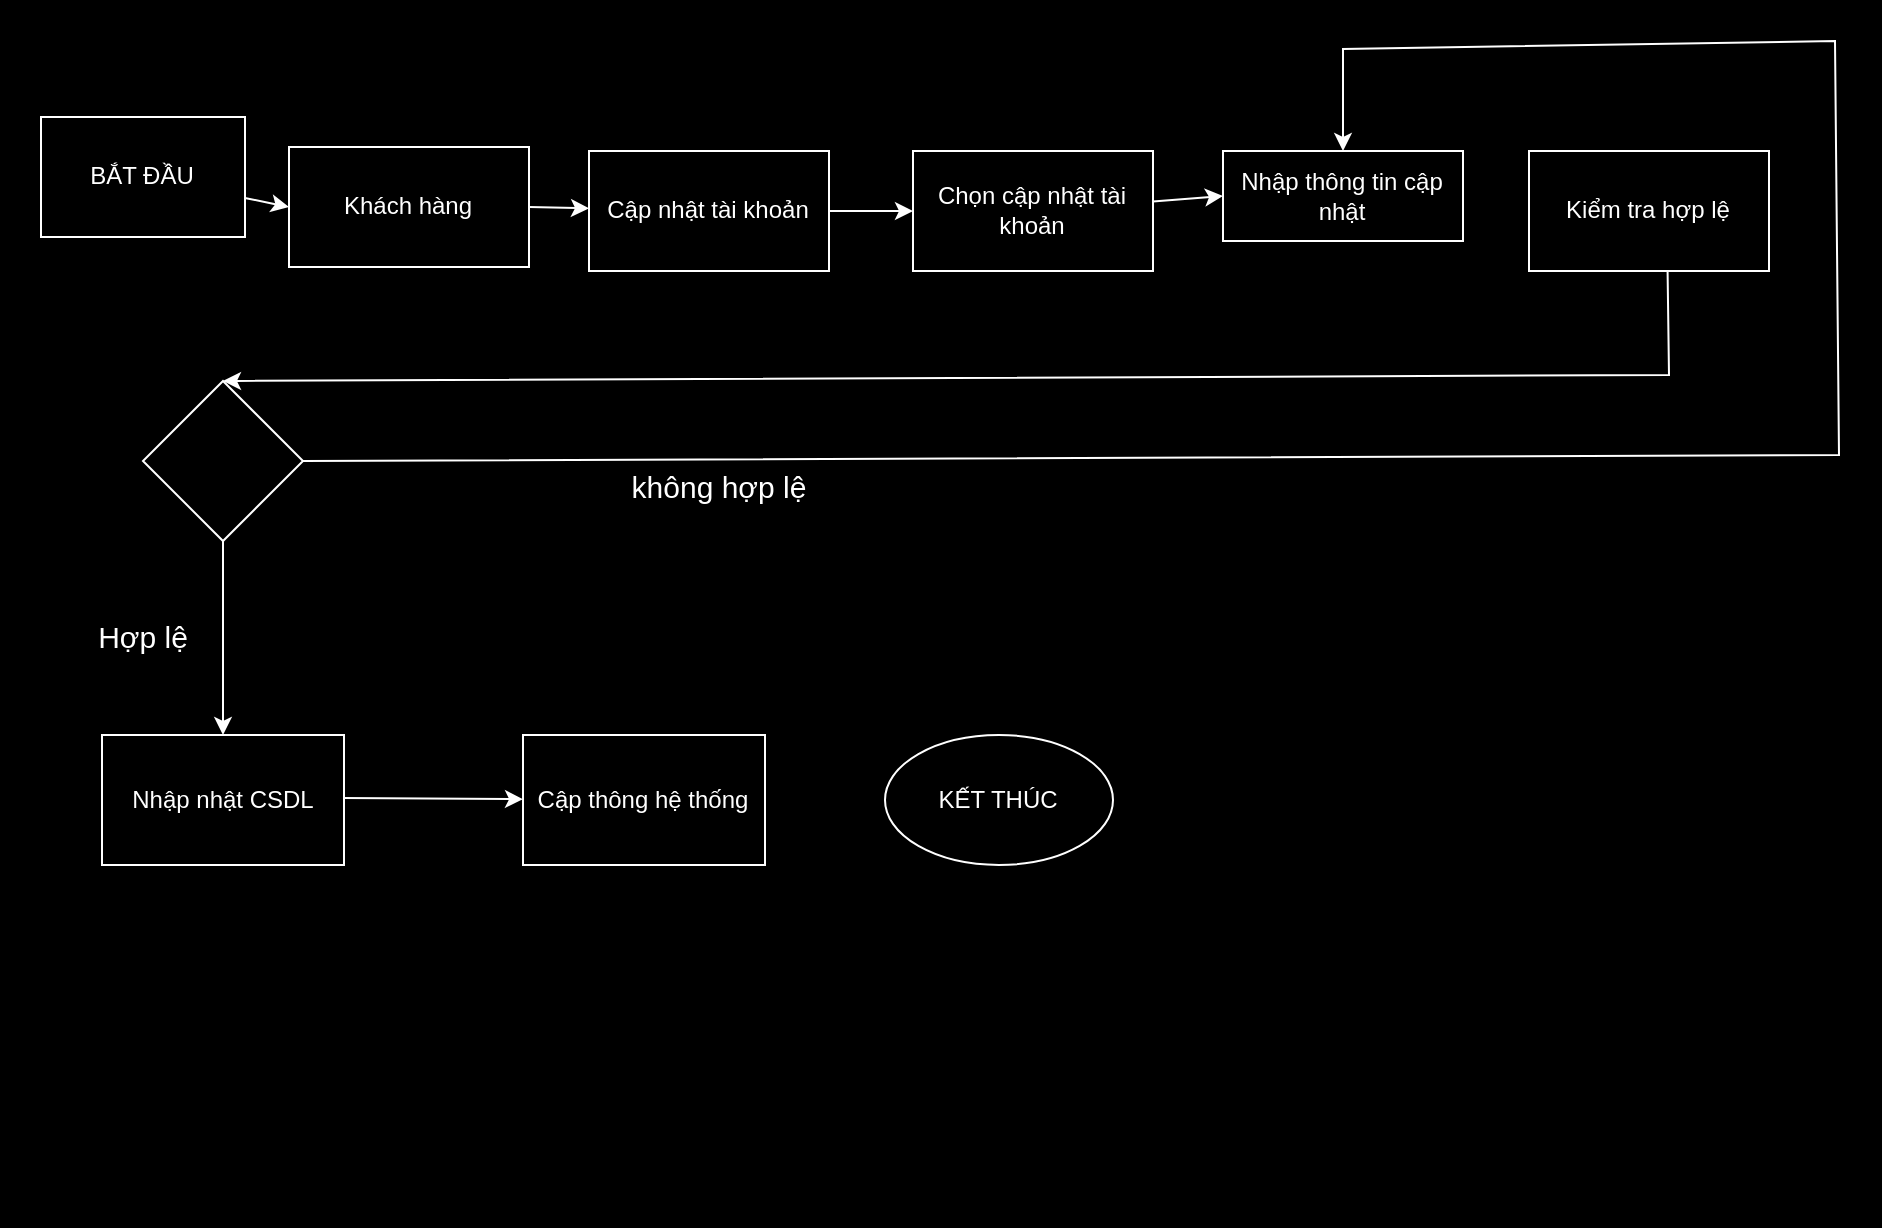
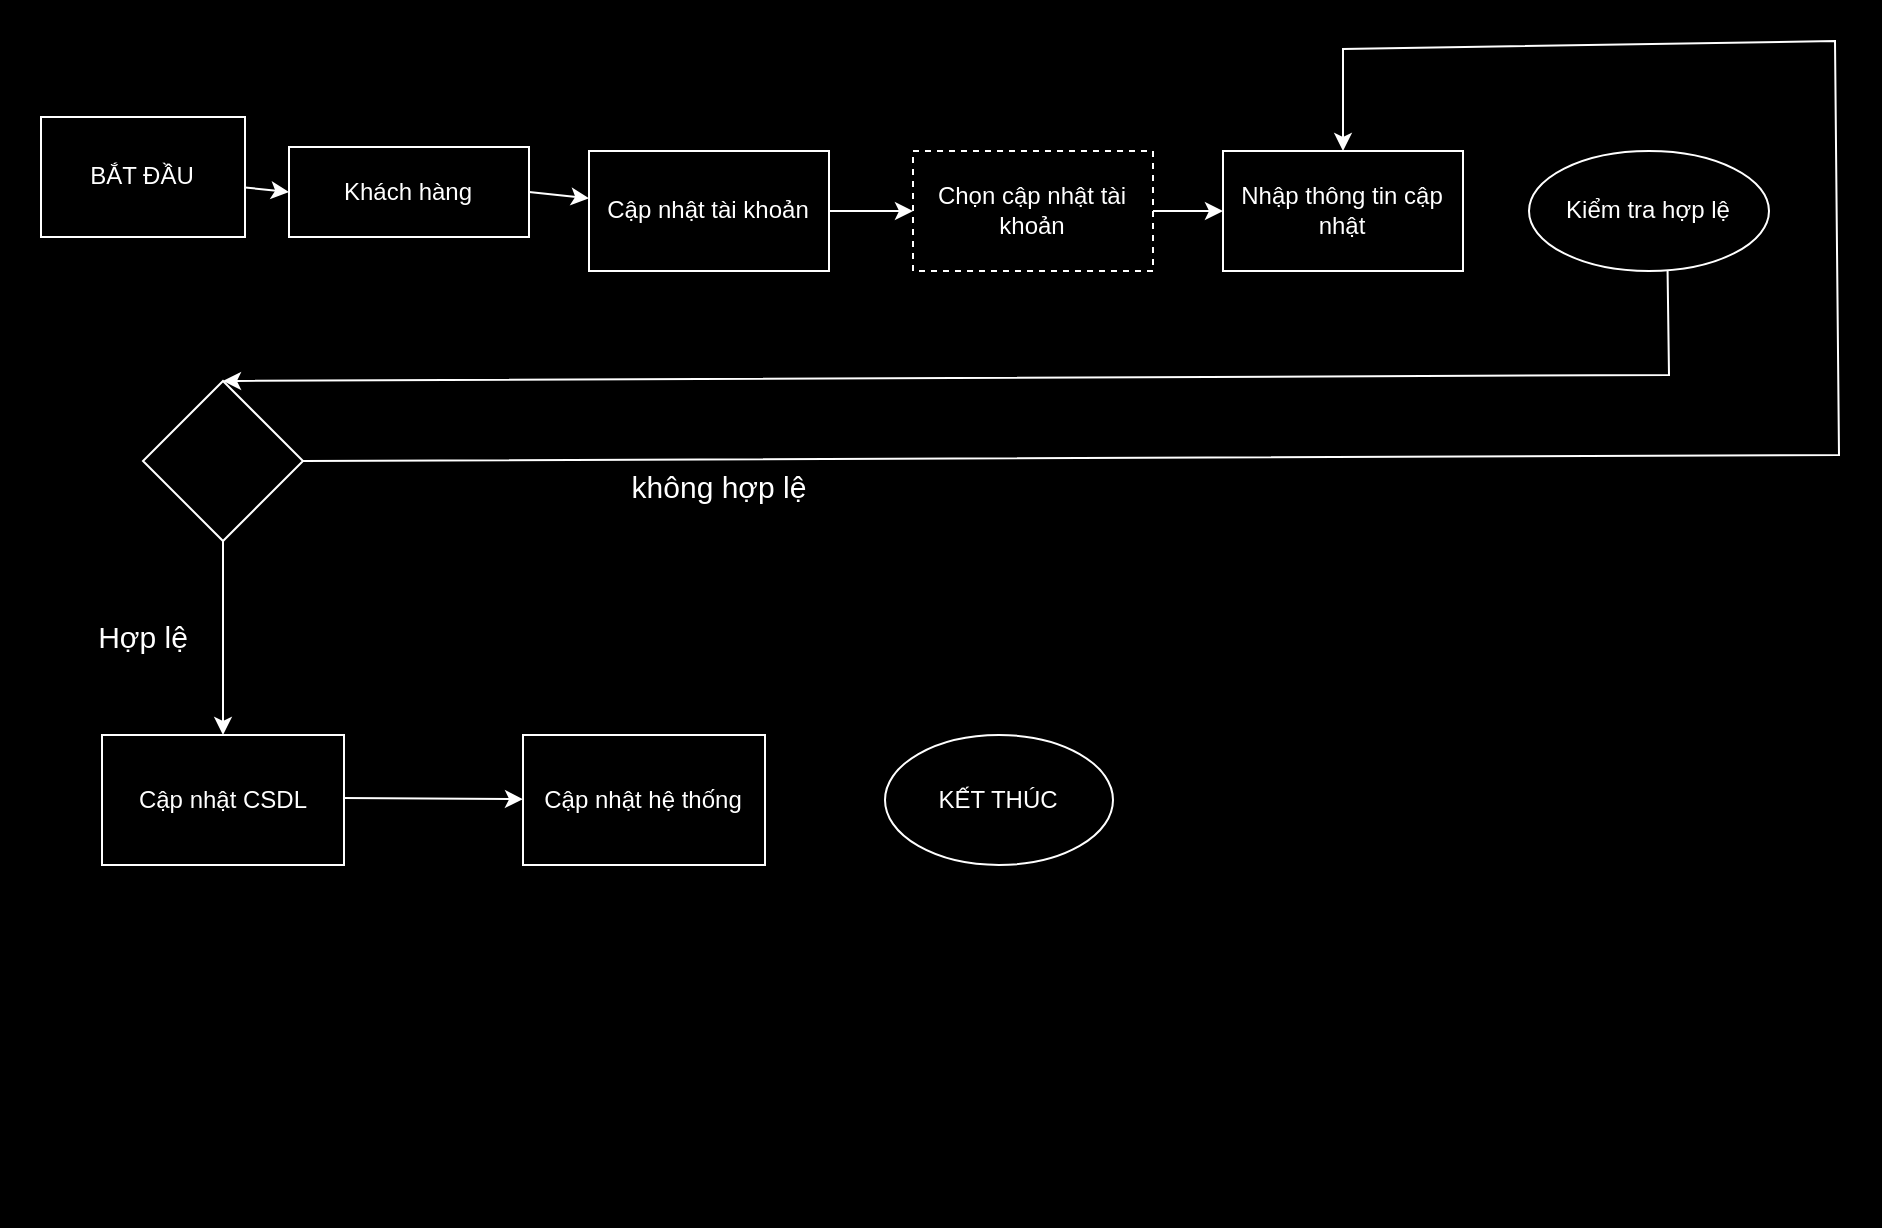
(1343, 196) -> (1343, 211)
(409, 207) -> (409, 192)
(1033, 211) -> (1033, 211)
(1649, 211) -> (1649, 211)
(224, 801) -> (224, 801)
(644, 801) -> (644, 801)
